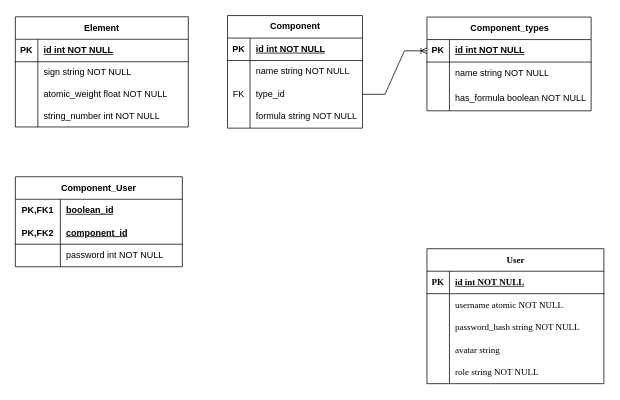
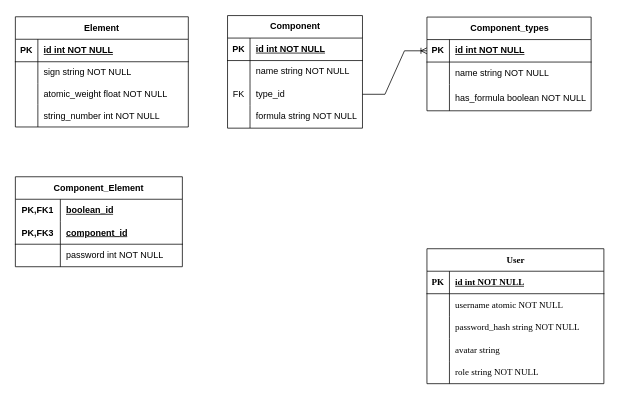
(99, 188) -> (99, 188)
(38, 233) -> (38, 233)
